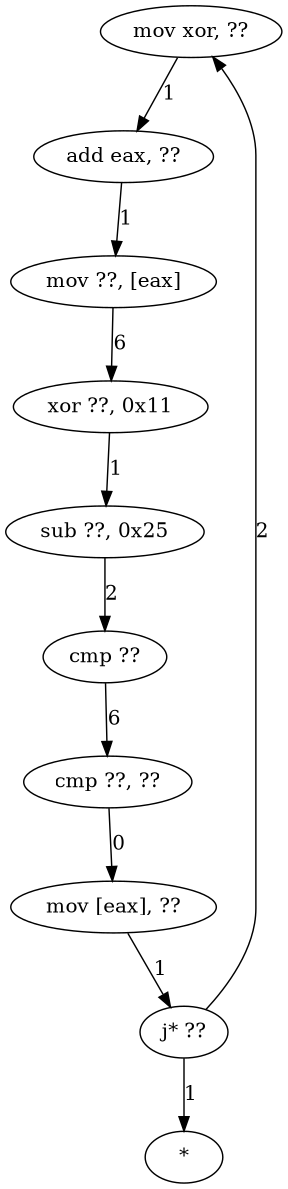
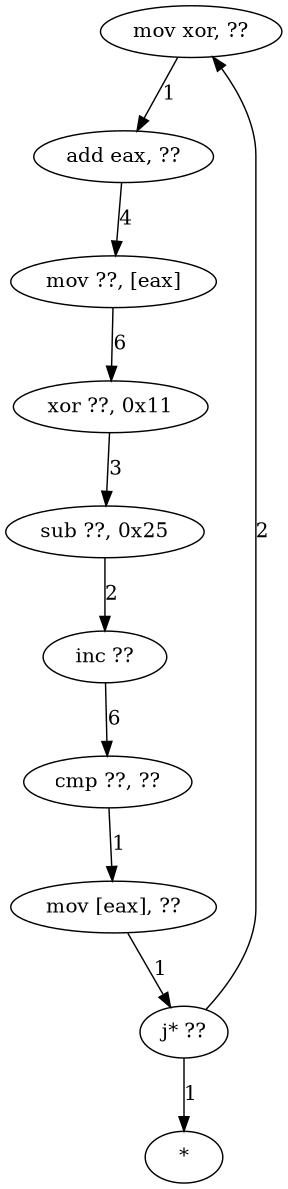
(127, 219) -> (127, 219)
(116, 469) -> (116, 469)
(105, 657) -> (105, 657)
(119, 845) -> (119, 845)
